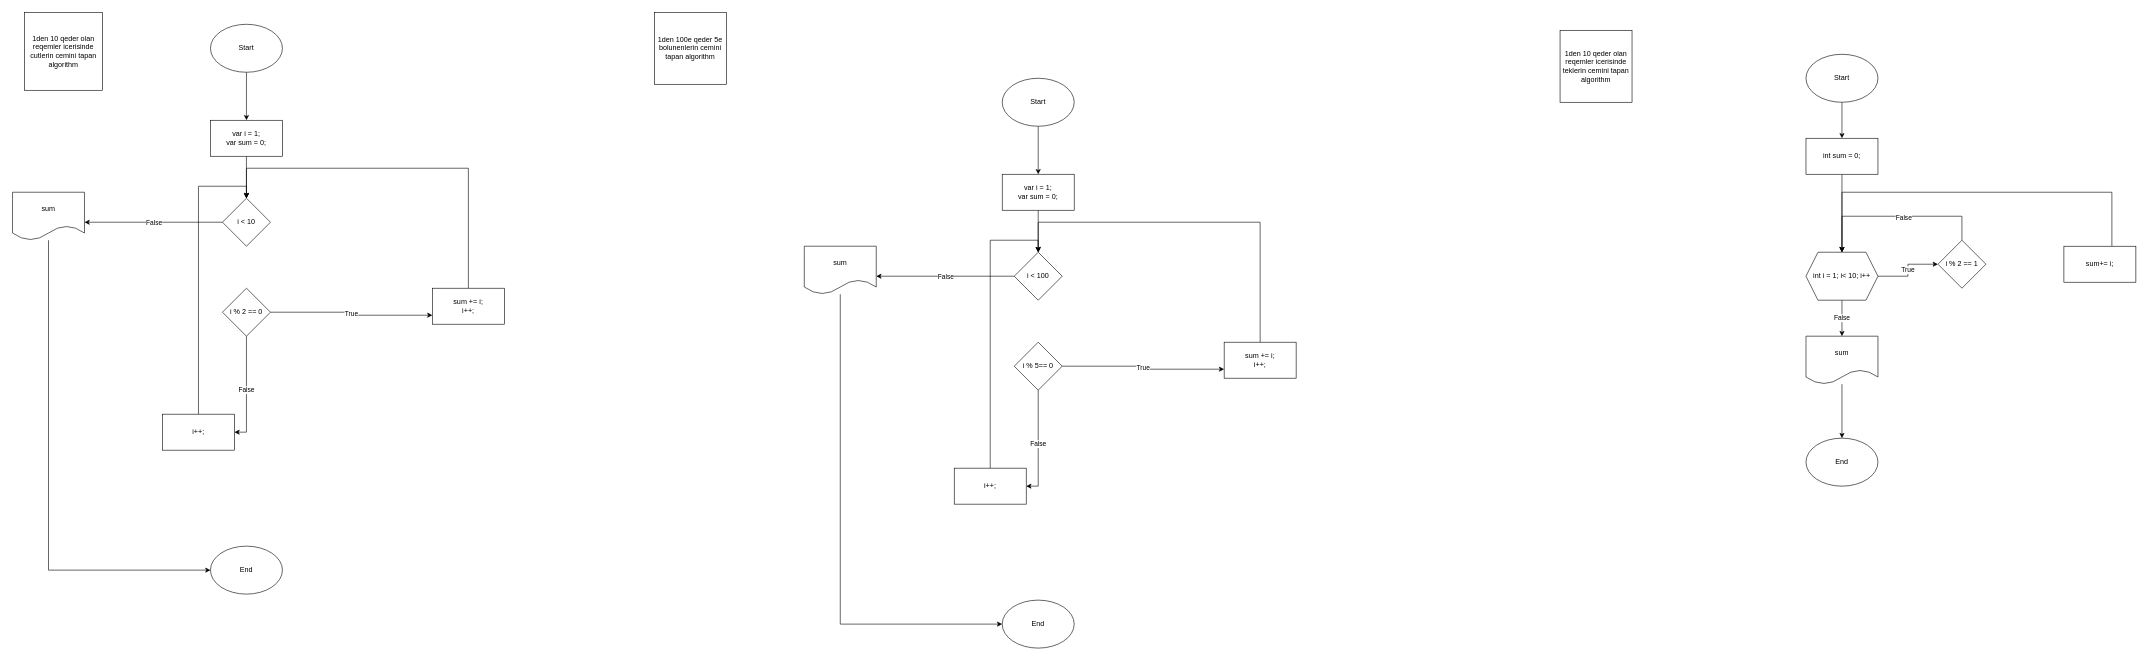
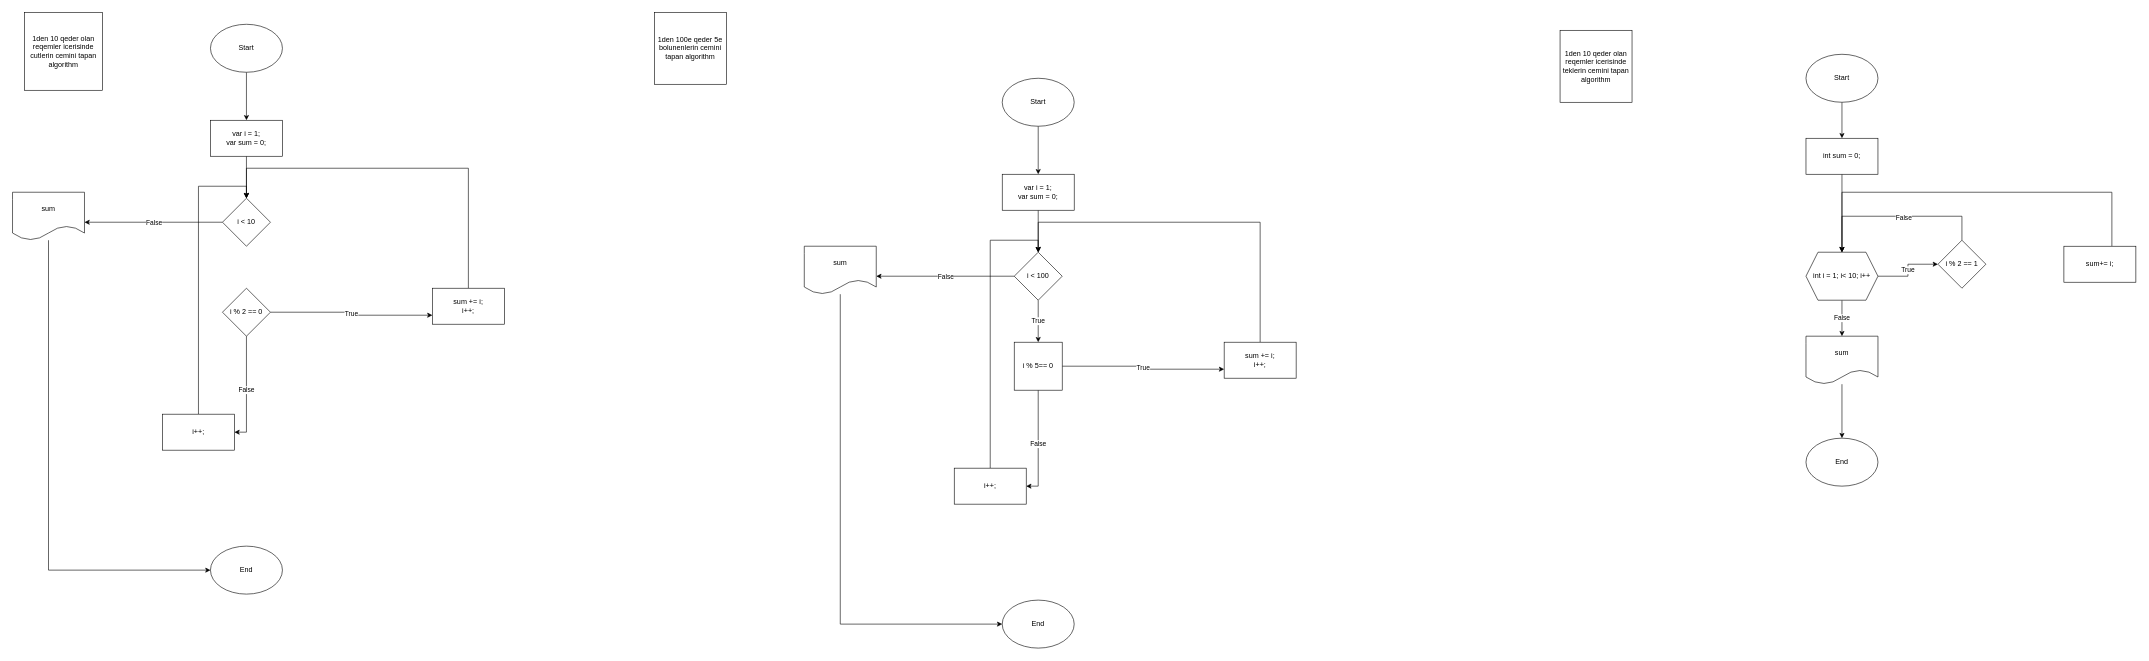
none -> (1038, 320)
(1038, 366) -> (1038, 366)
